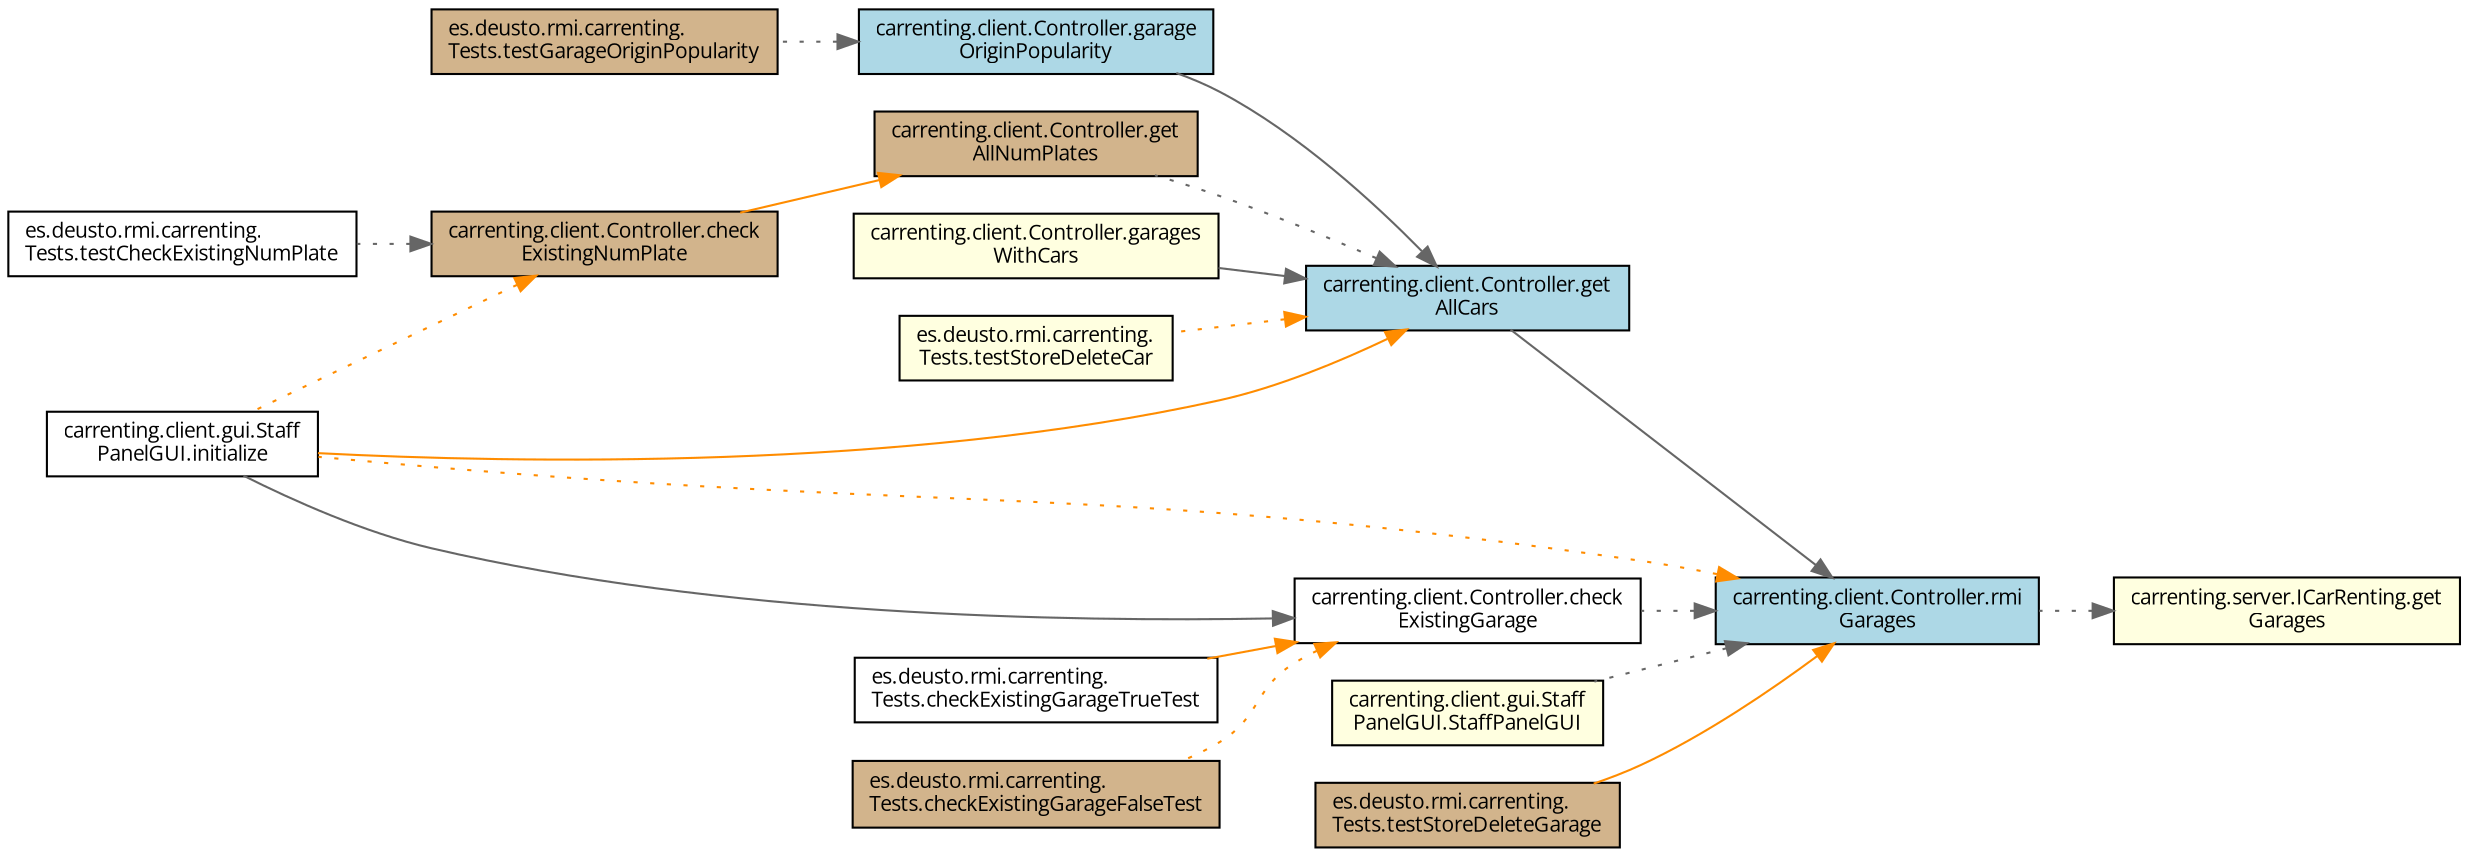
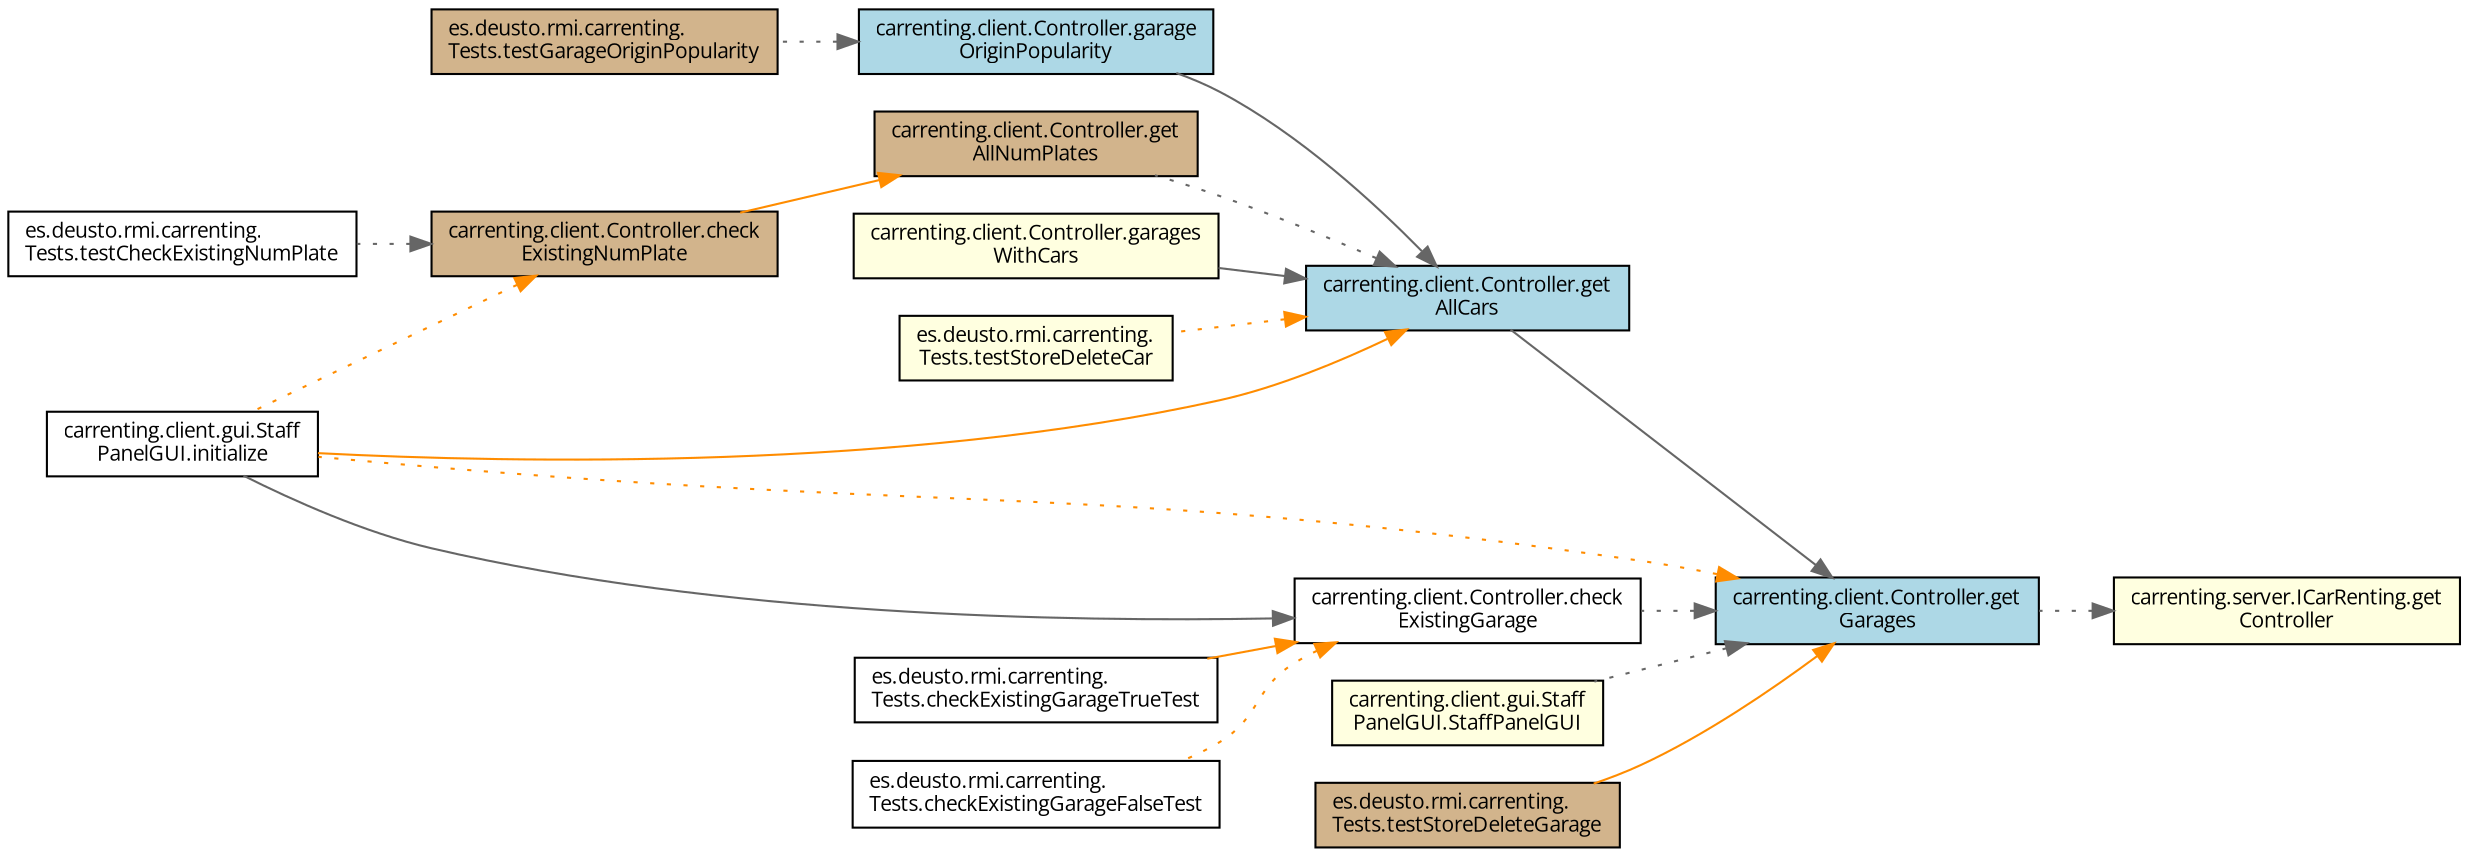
(1877, 611) -> (1877, 611)
(2287, 611) -> (2287, 611)
(1036, 794) -> (1036, 794)
